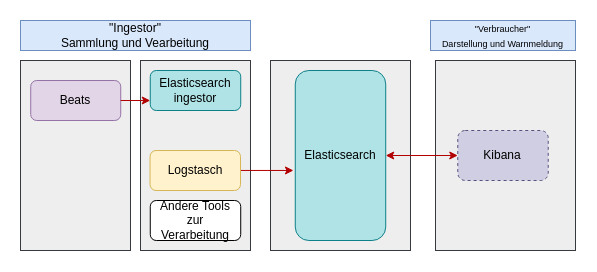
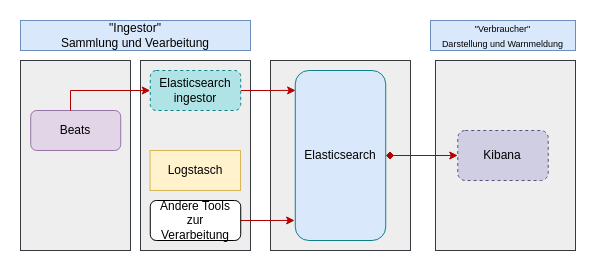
(196, 91) -> (196, 91)
none -> (265, 91)
(76, 101) -> (76, 131)
(341, 156) -> (341, 156)
(394, 156) -> (394, 156)
(264, 170) -> none
(195, 171) -> (195, 171)
none -> (264, 221)
